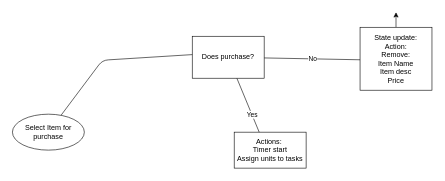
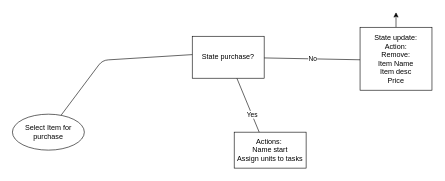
(228, 57) -> (228, 57)
(270, 150) -> (270, 150)
